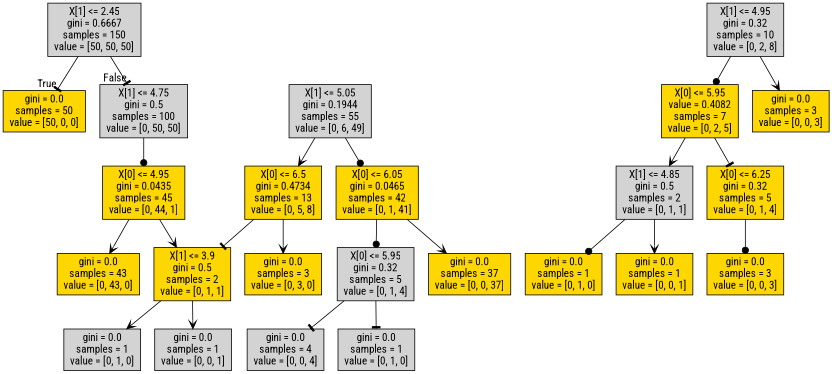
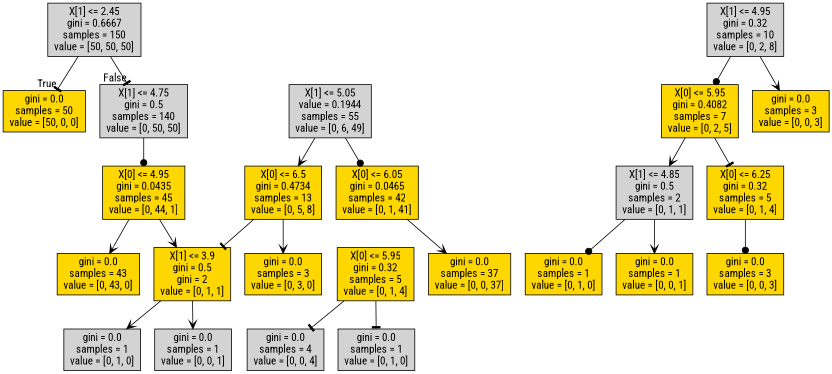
(144, 111) -> (144, 111)
(330, 111) -> (330, 111)
(700, 111) -> (700, 111)
(376, 230) -> none
(192, 274) -> (192, 274)
(376, 274) -> (376, 274)
